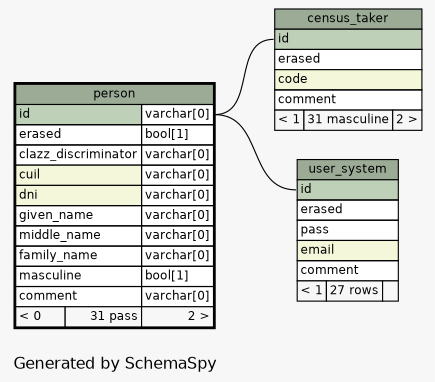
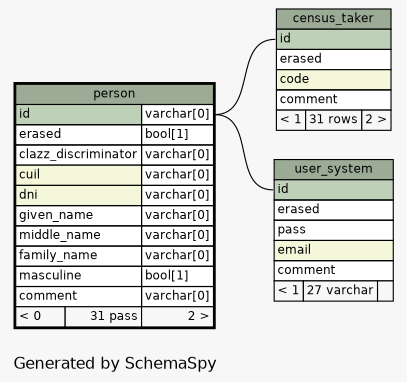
(348, 120) -> (334, 120)
(354, 290) -> (340, 290)
